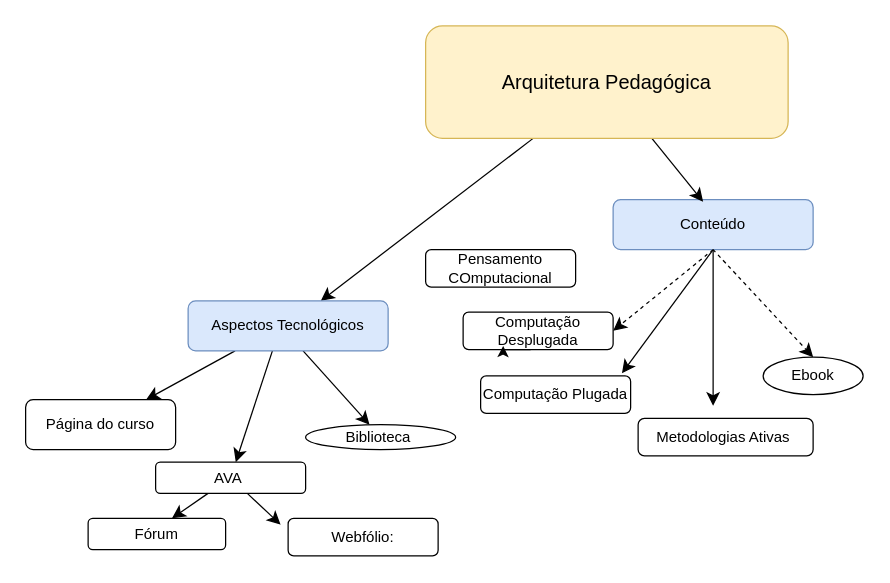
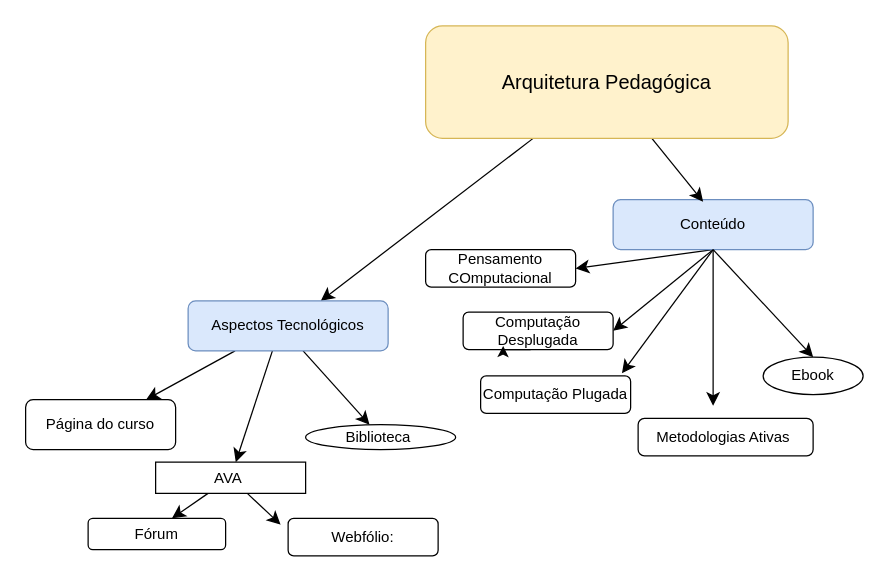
none -> (646, 258)
(663, 290) -> (663, 290)
(762, 302) -> (762, 302)
(231, 478) -> (231, 478)
